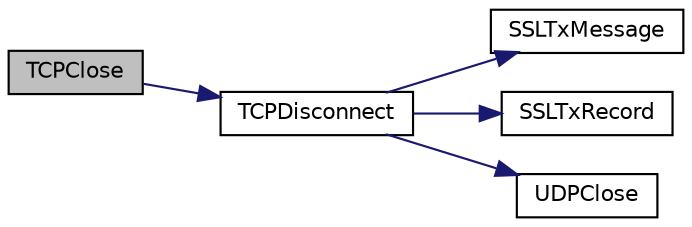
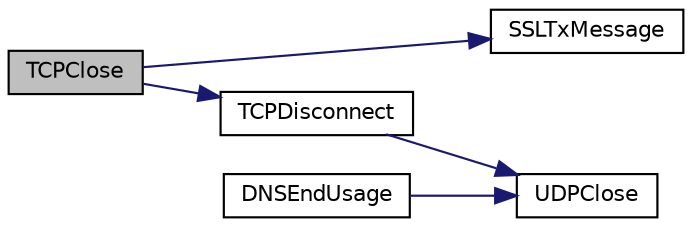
(441, 76) -> (306, 54)
(587, 114) -> none
none -> (317, 196)
